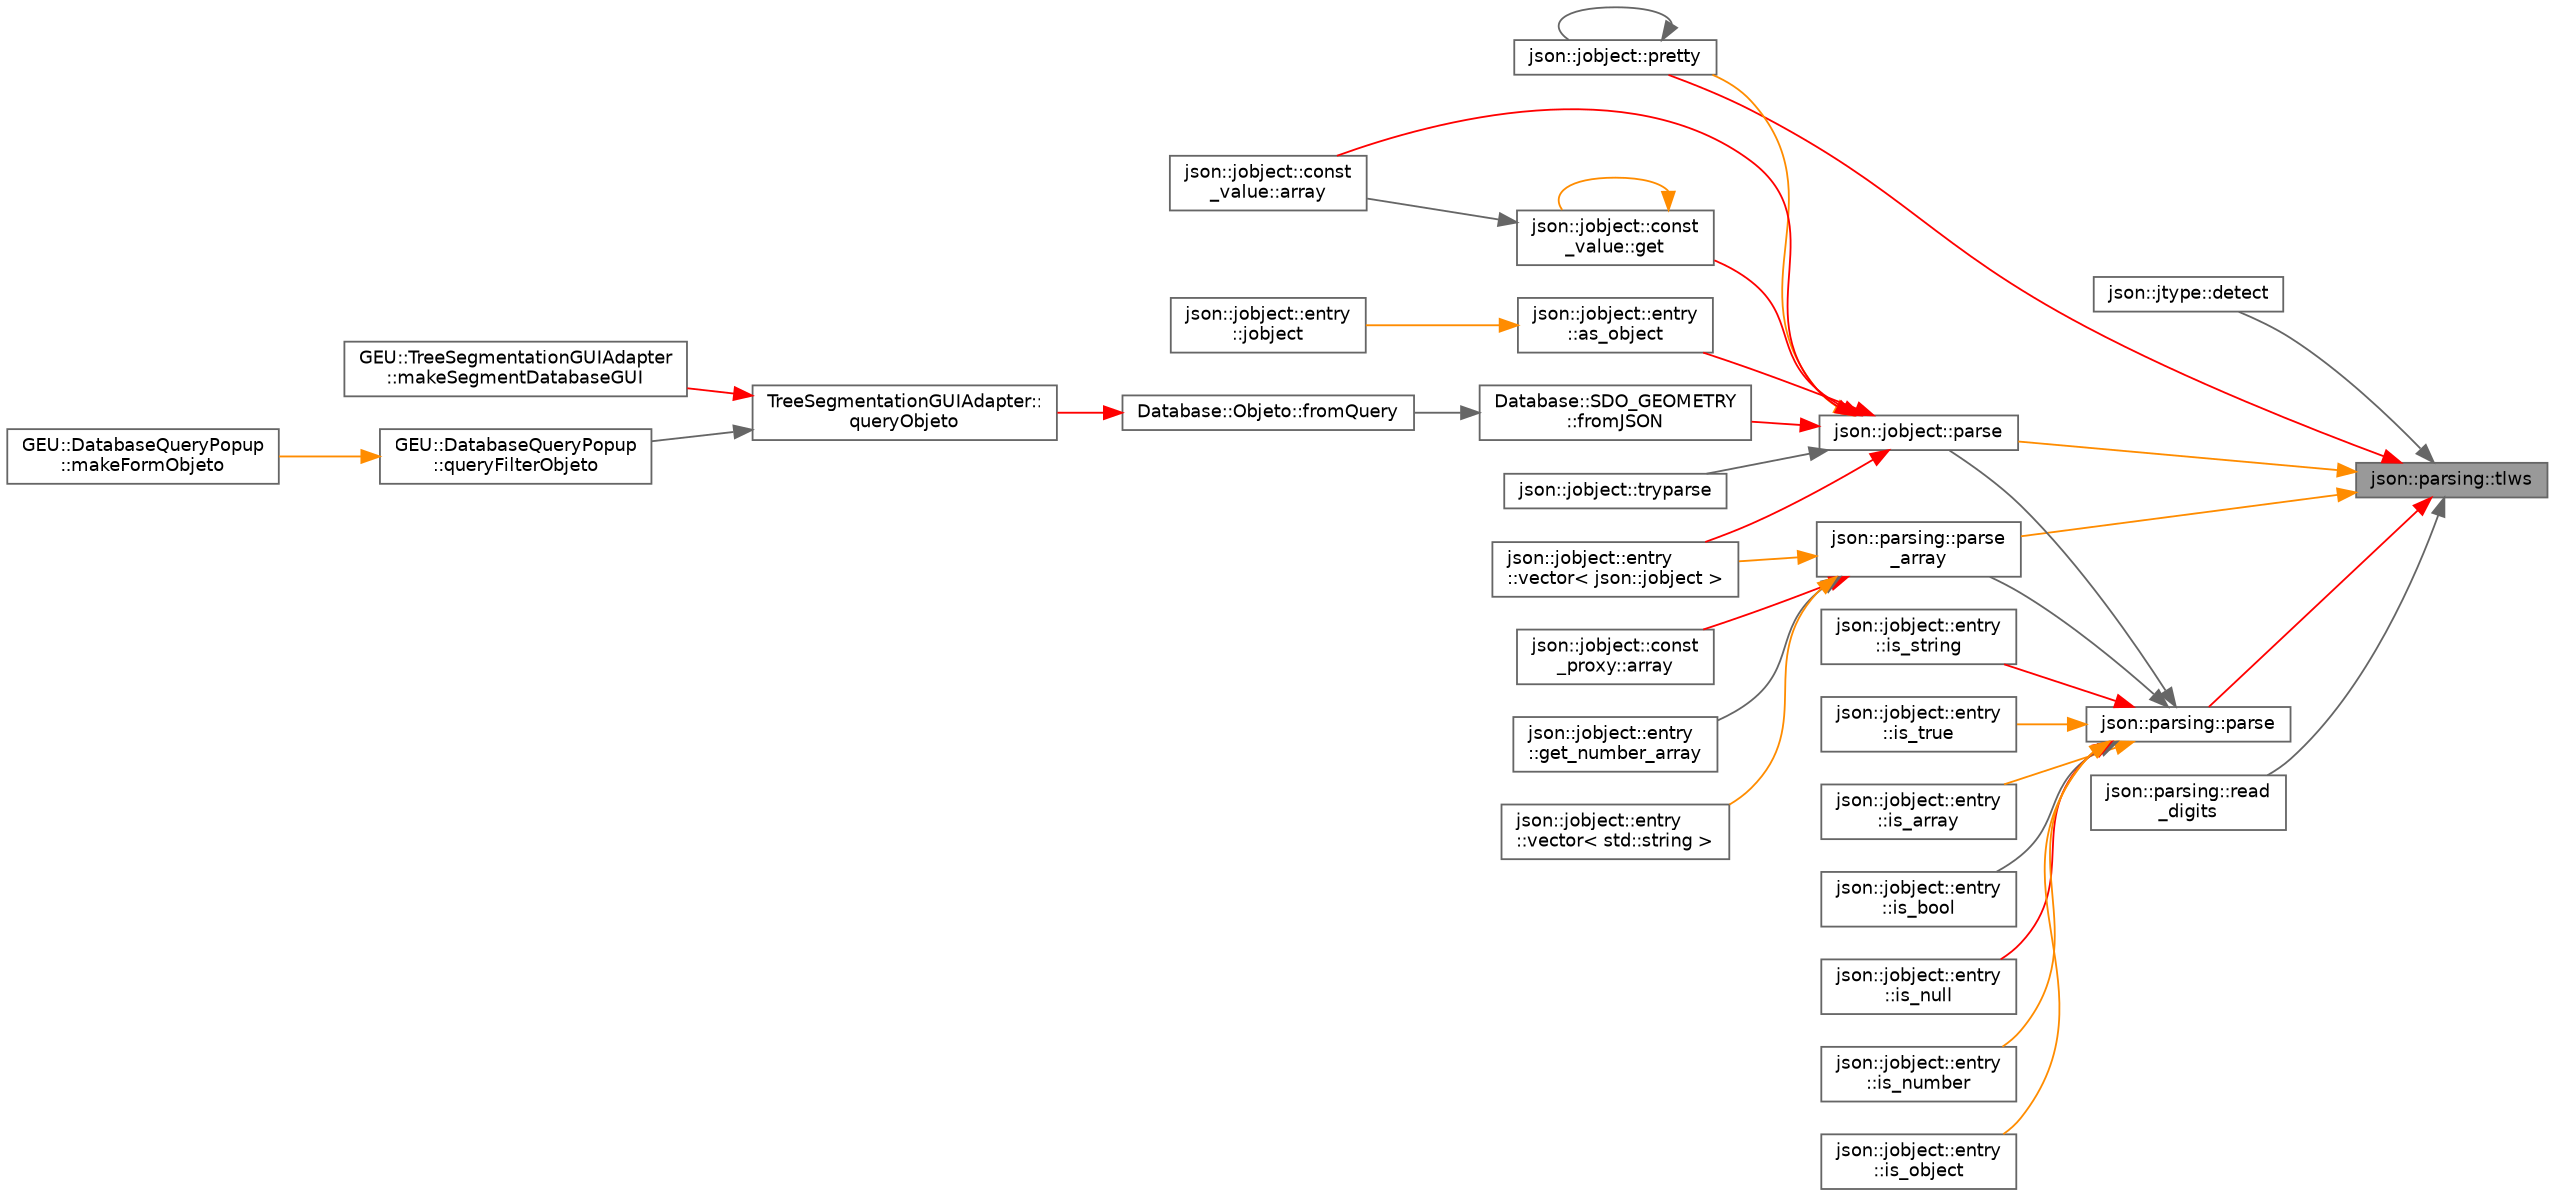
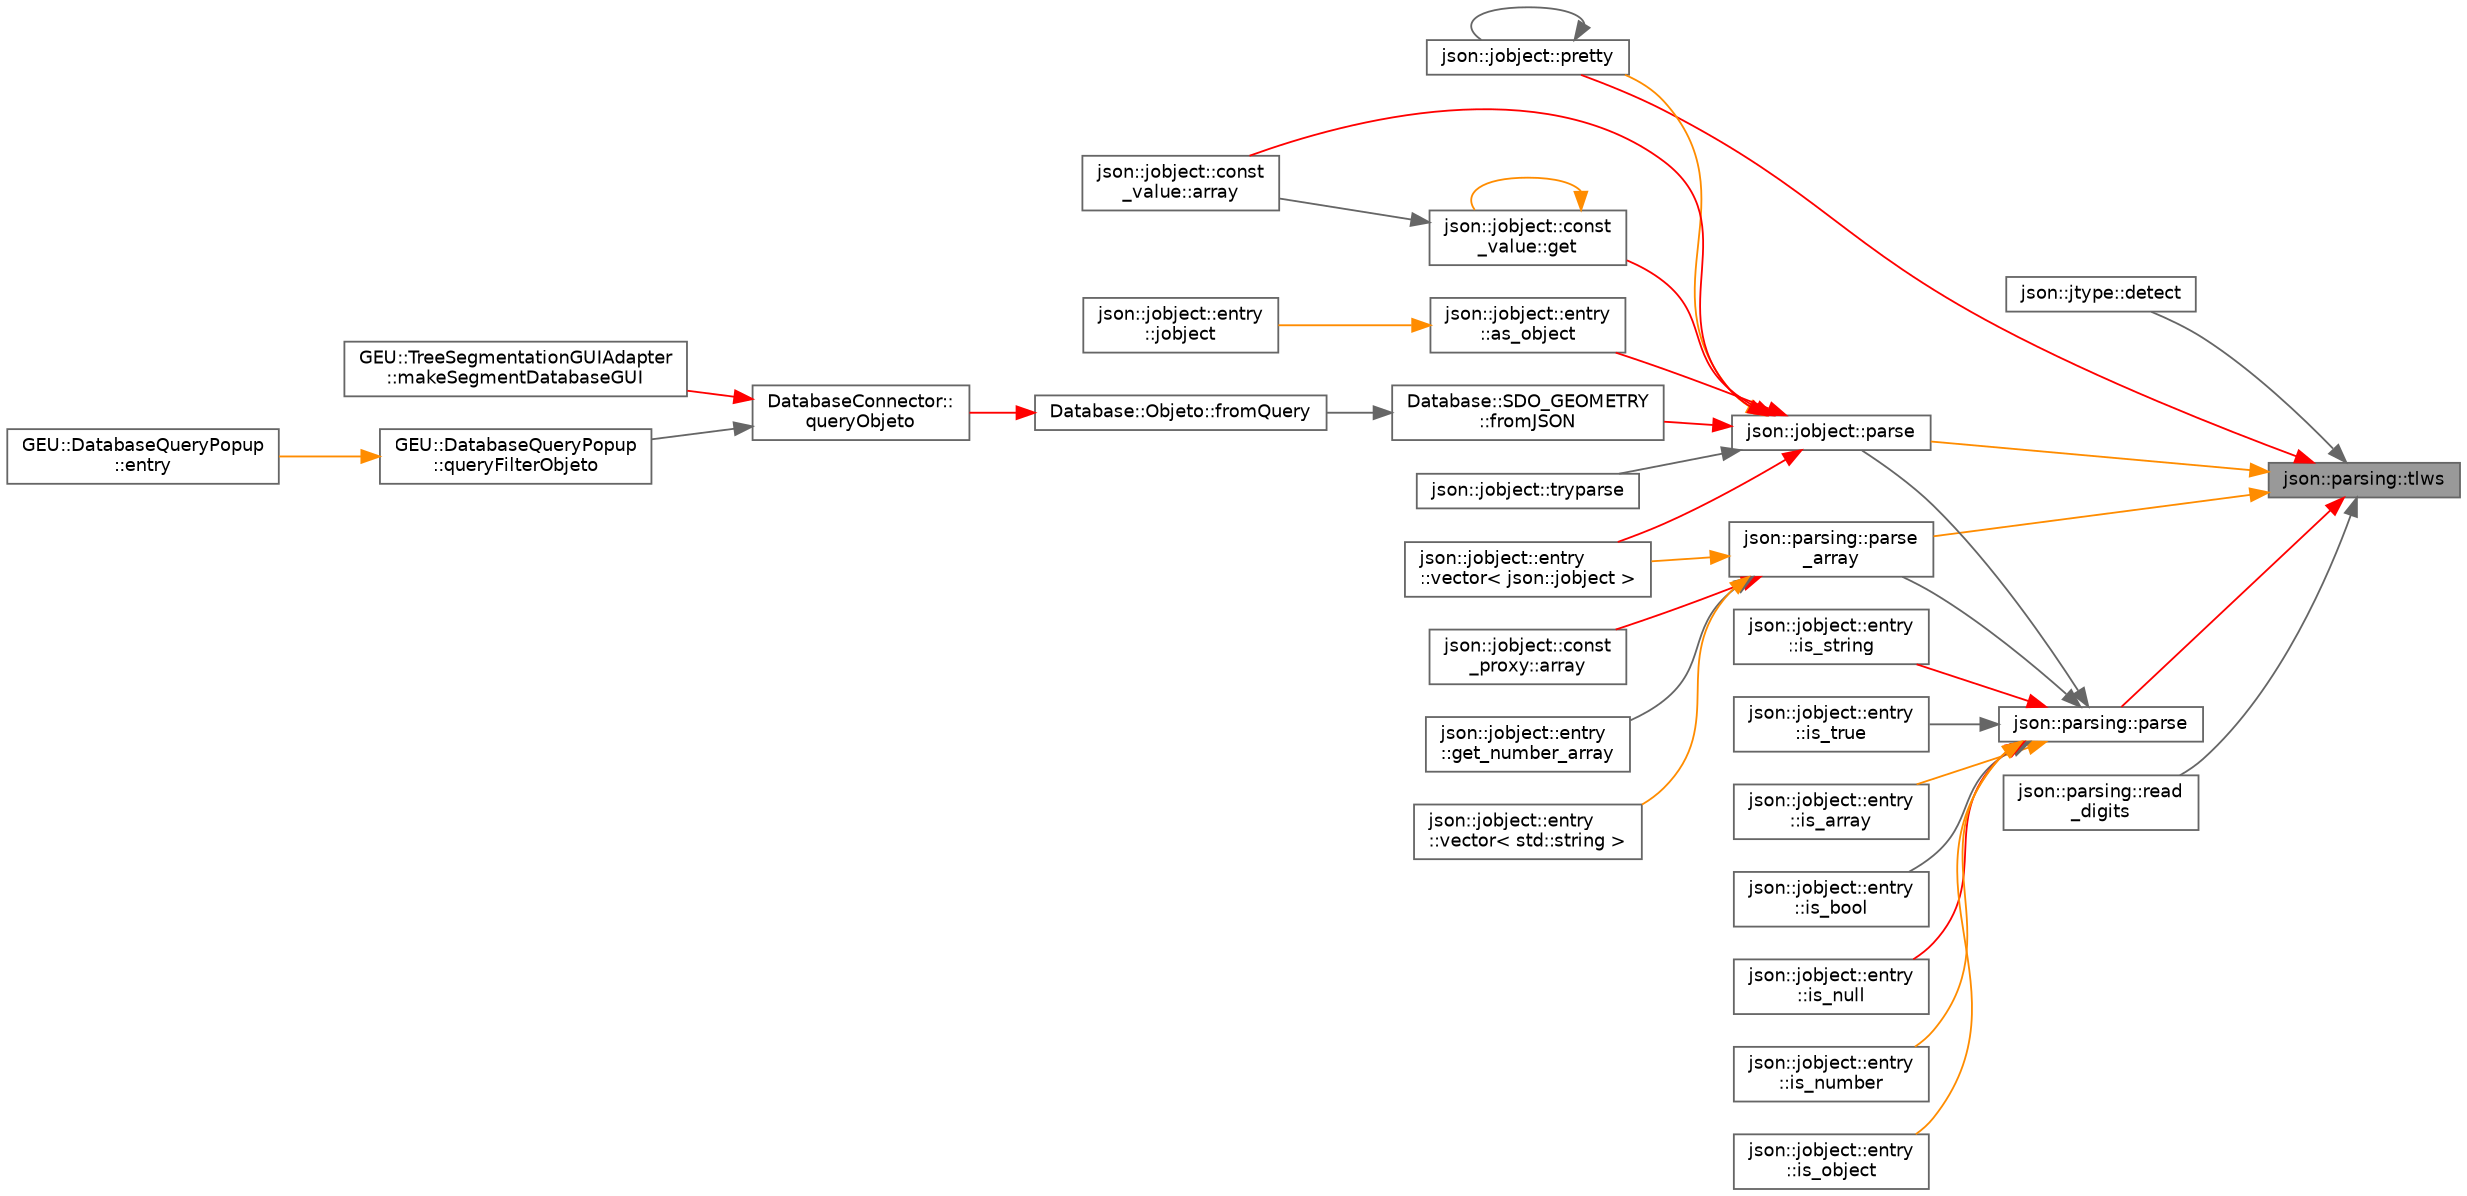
(905, 413) -> (861, 413)
(143, 456) -> (143, 456)
(2042, 724) -> (1955, 724)
